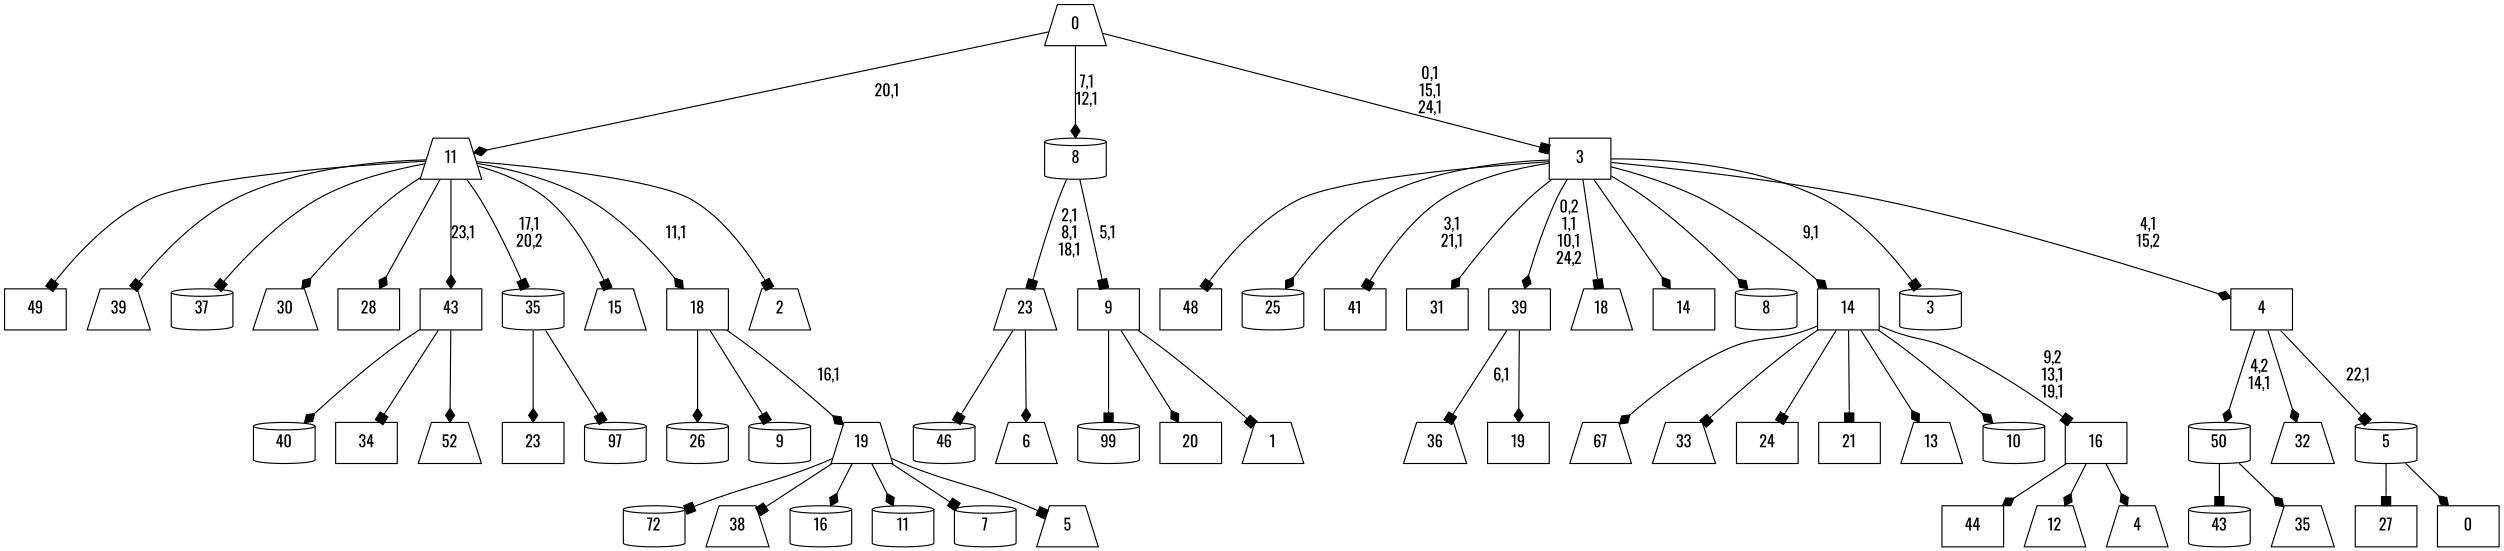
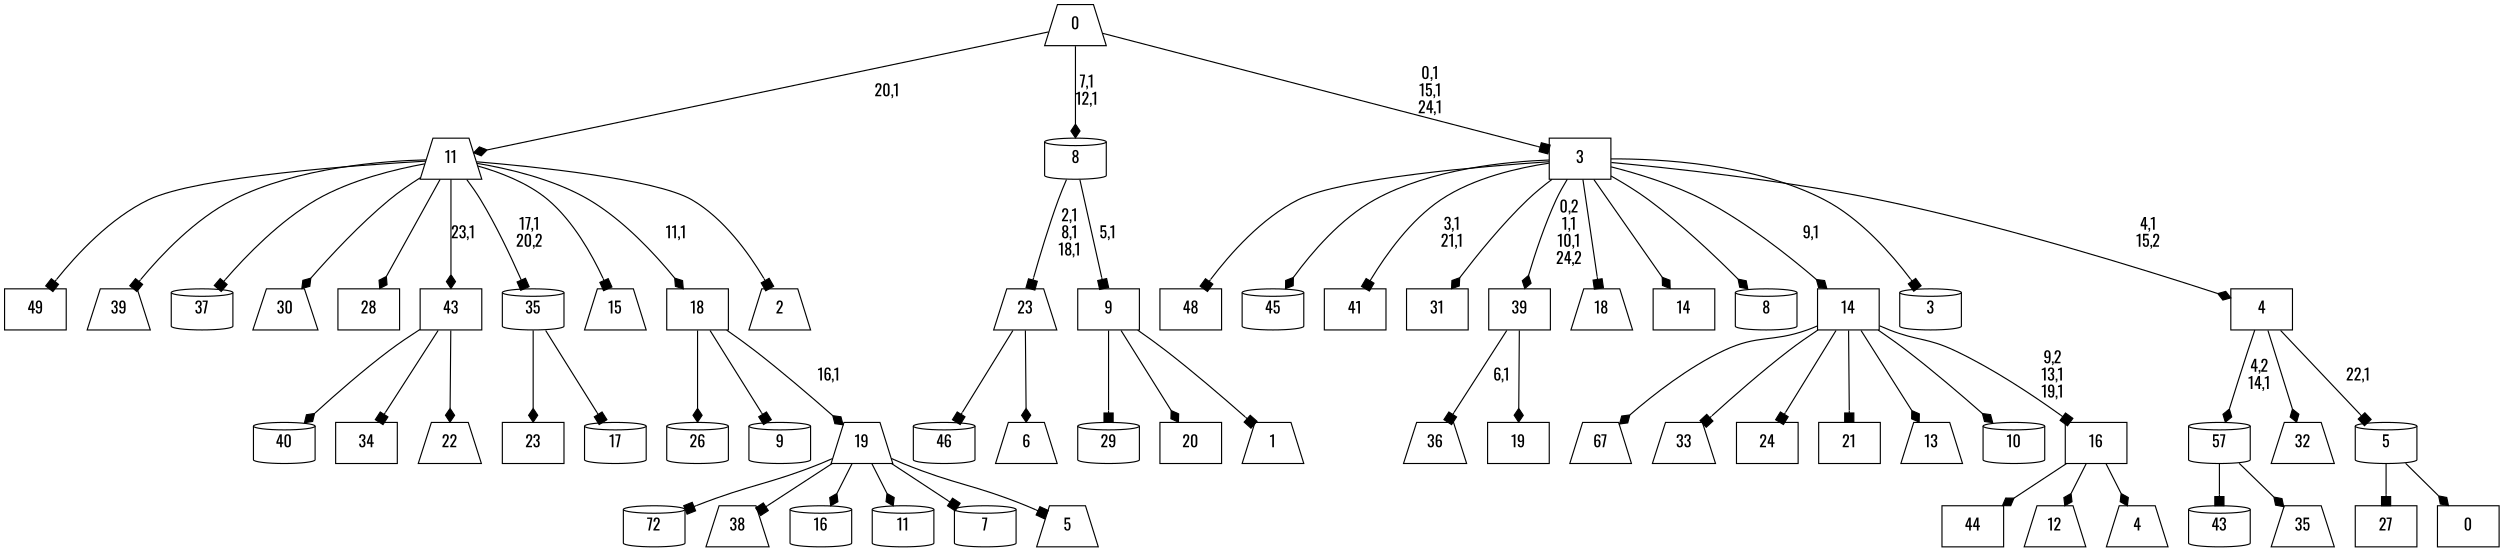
(1273, 309) -> (1273, 309)
(450, 443) -> (450, 443)
(615, 443) -> (615, 443)
(1109, 443) -> (1109, 443)
(2219, 443) -> (2219, 443)
